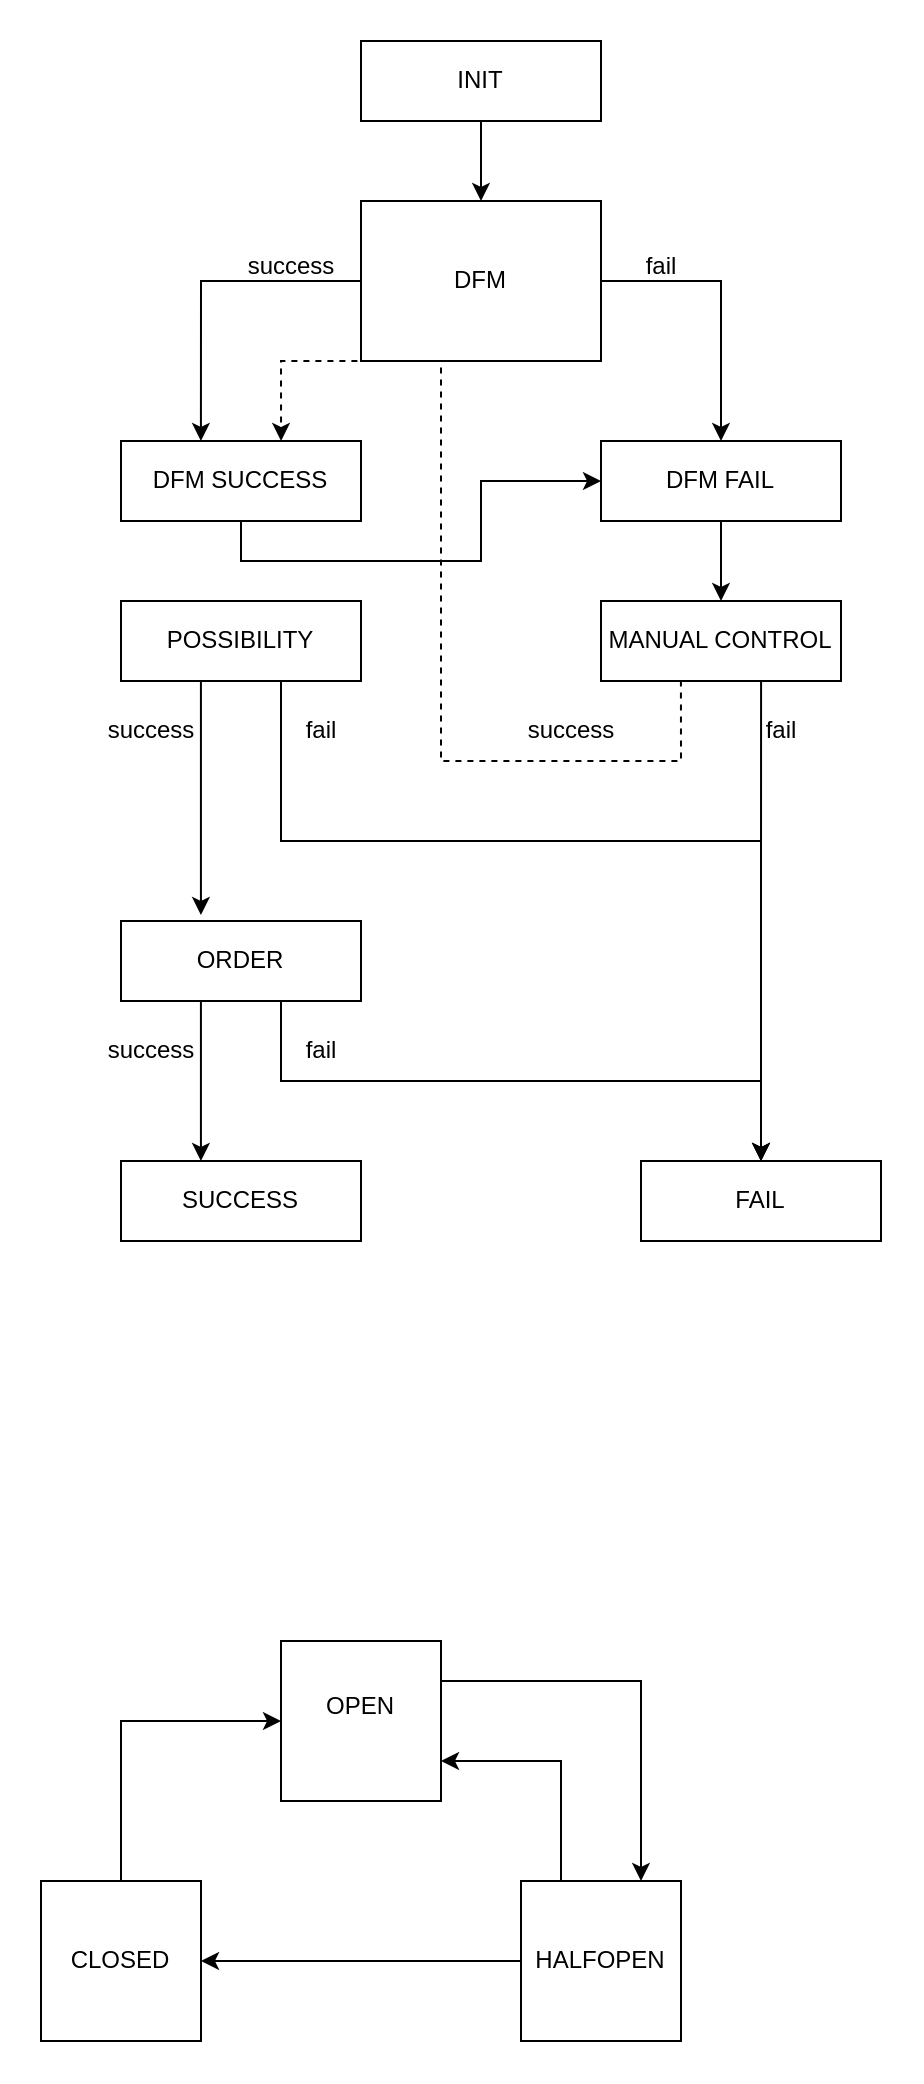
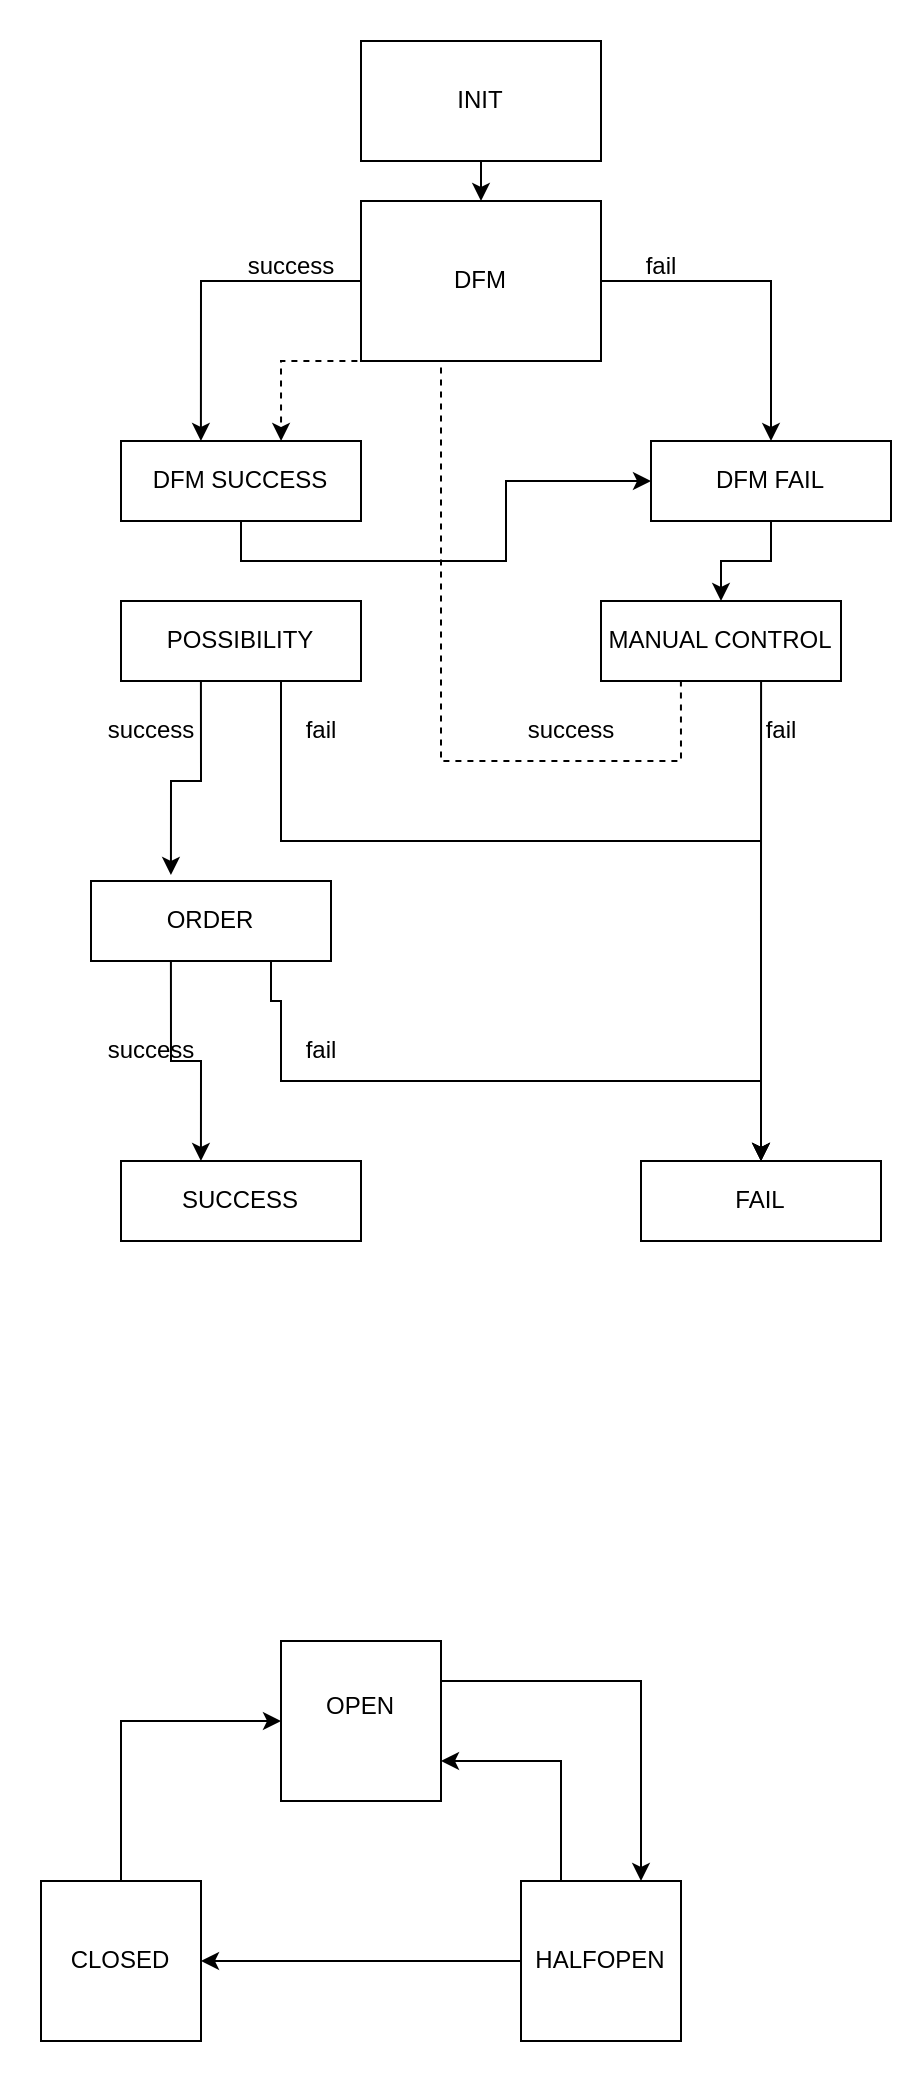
(481, 81) -> (481, 101)
(721, 481) -> (771, 481)
(241, 961) -> (211, 921)
